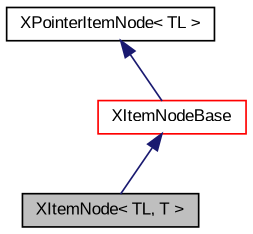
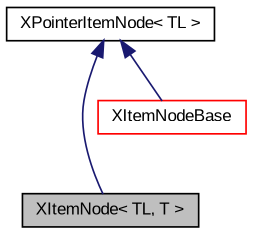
(136, 171) -> (83, 126)
